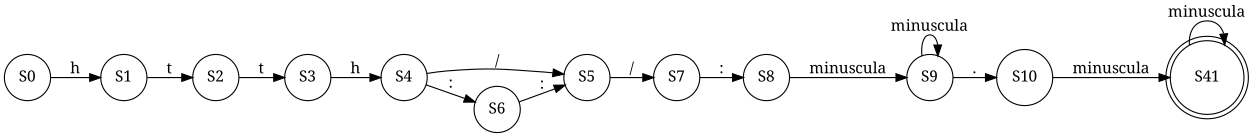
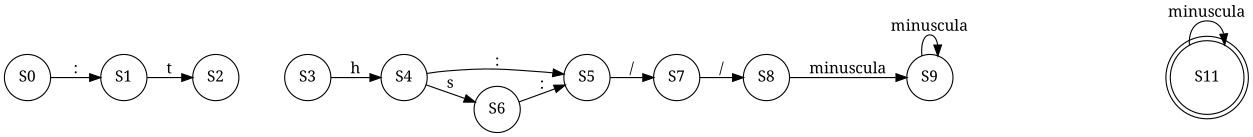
(497, 62) -> (497, 62)
(76, 69) -> (76, 69)
(722, 69) -> (722, 69)
(256, 78) -> none
(1025, 78) -> none
(1207, 78) -> (1207, 78)
(451, 84) -> (451, 84)
